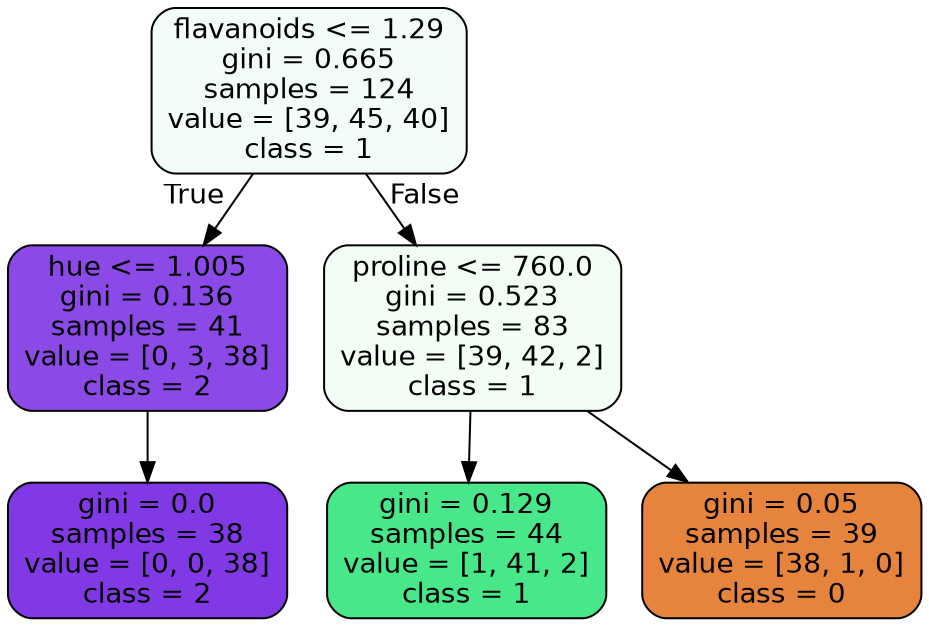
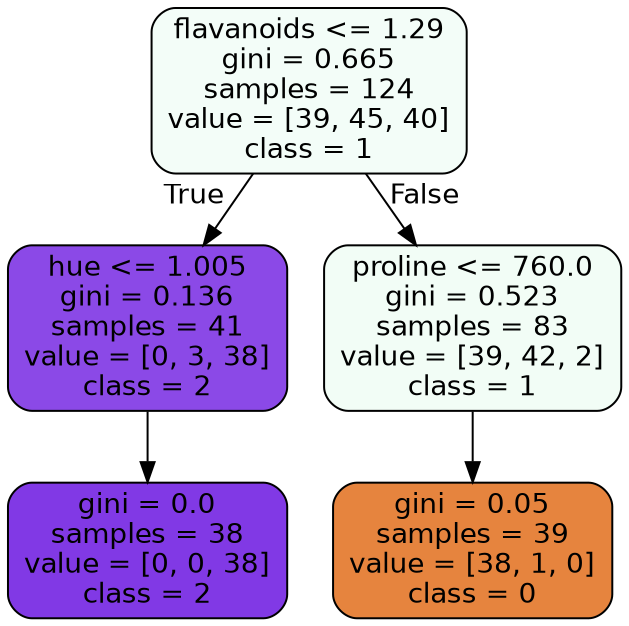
(467, 550) -> none
